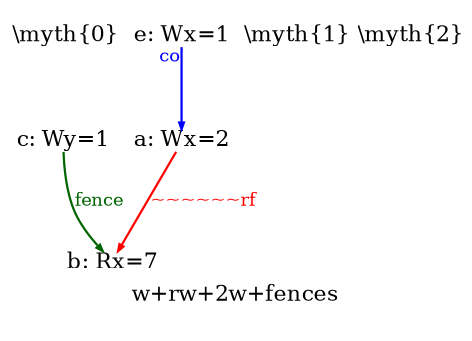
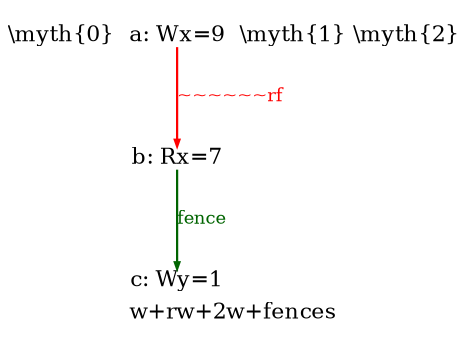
(182, 36) -> none
(182, 140) -> (177, 36)
(71, 202) -> (177, 216)
